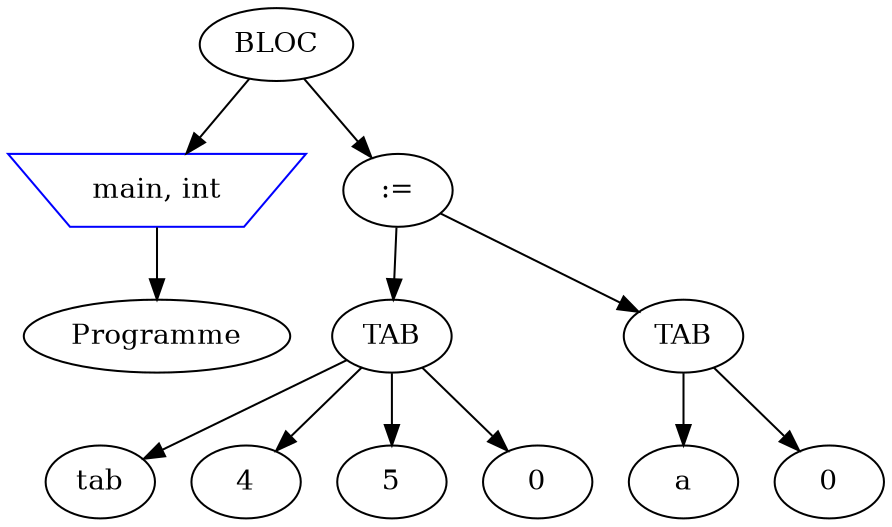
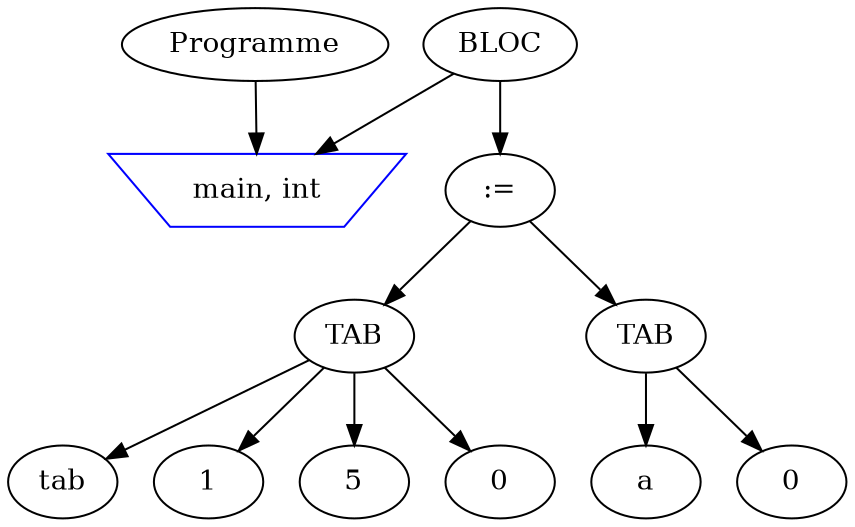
(157, 253) -> (256, 108)
(246, 482) -> (209, 482)
